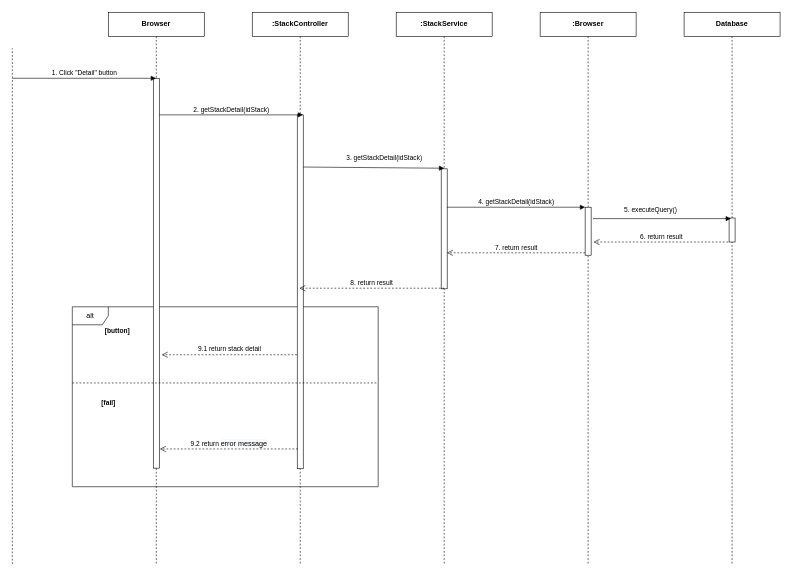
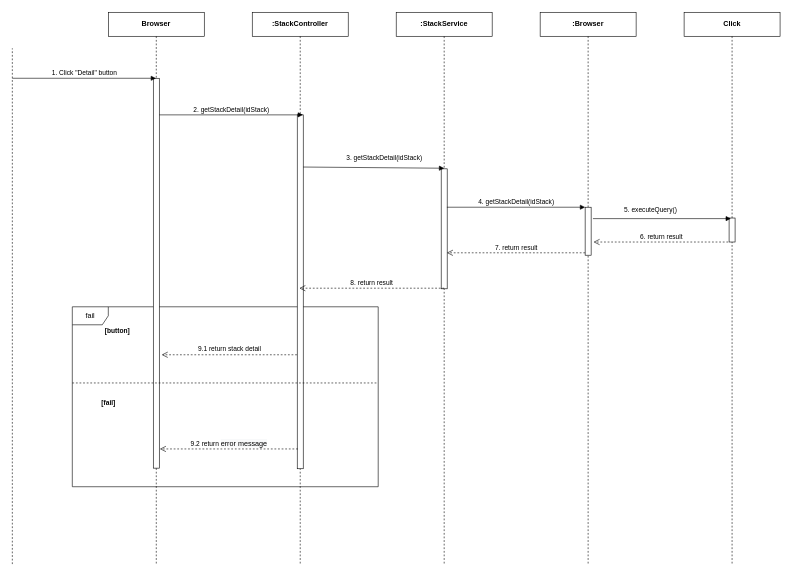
(732, 24) -> (732, 24)
(90, 316) -> (90, 316)
